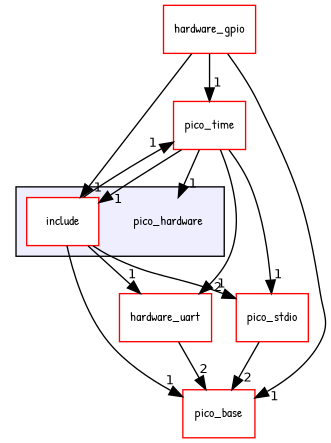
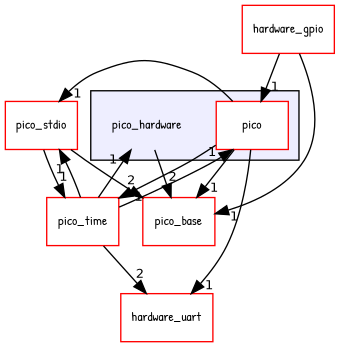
(210, 71) -> (51, 168)
(63, 222) -> (252, 125)
(189, 360) -> (161, 167)
